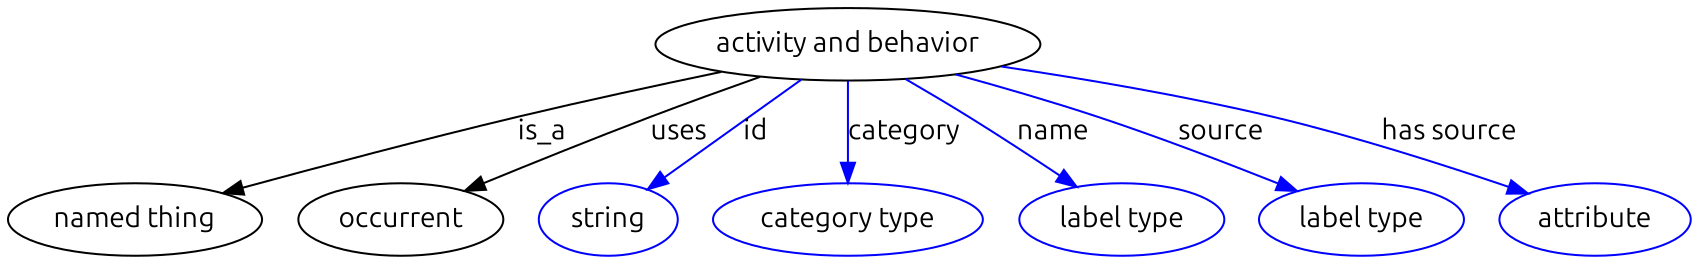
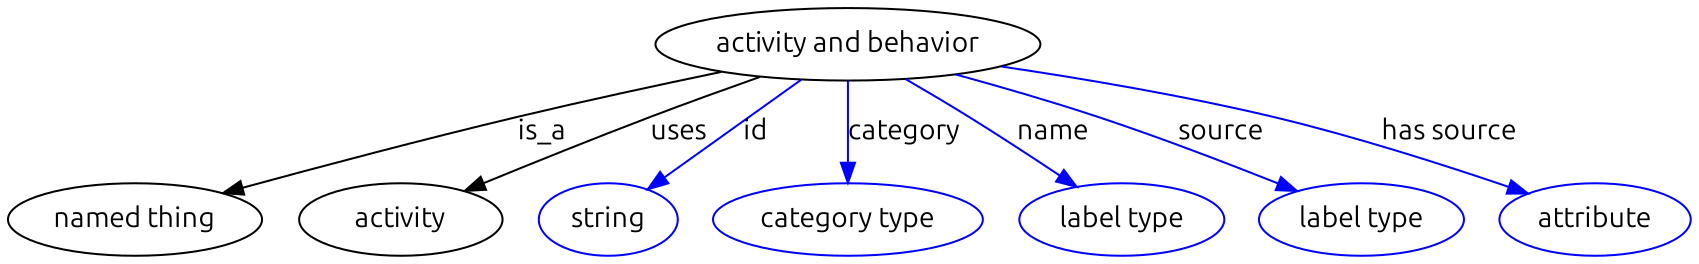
(401, 220) -> (401, 220)
